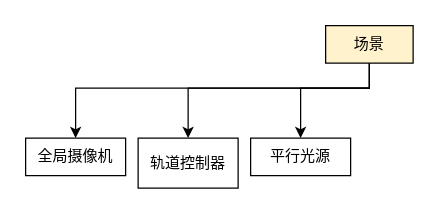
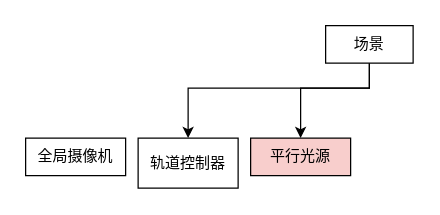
(369, 44) -> (369, 44)
(110, 88) -> none
(301, 157) -> (301, 157)
